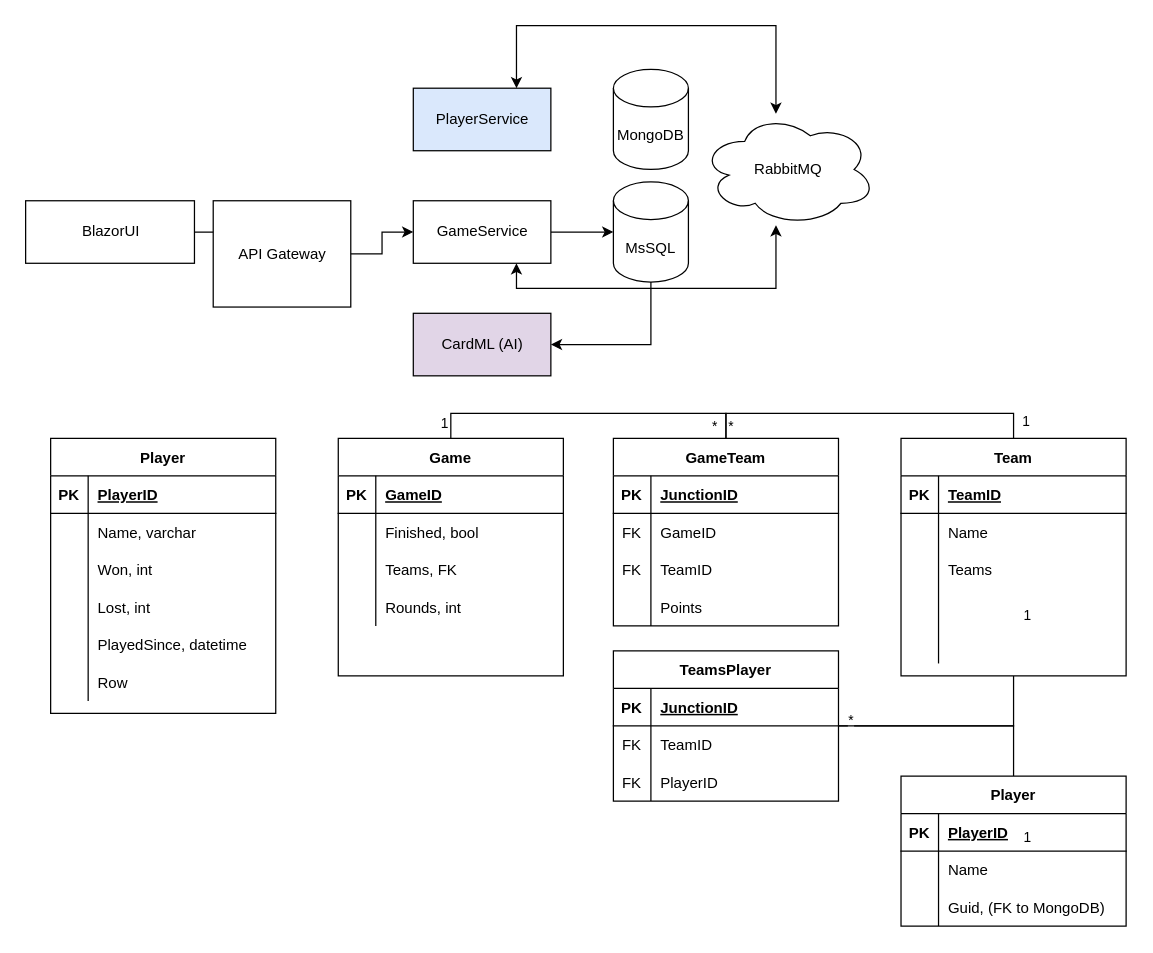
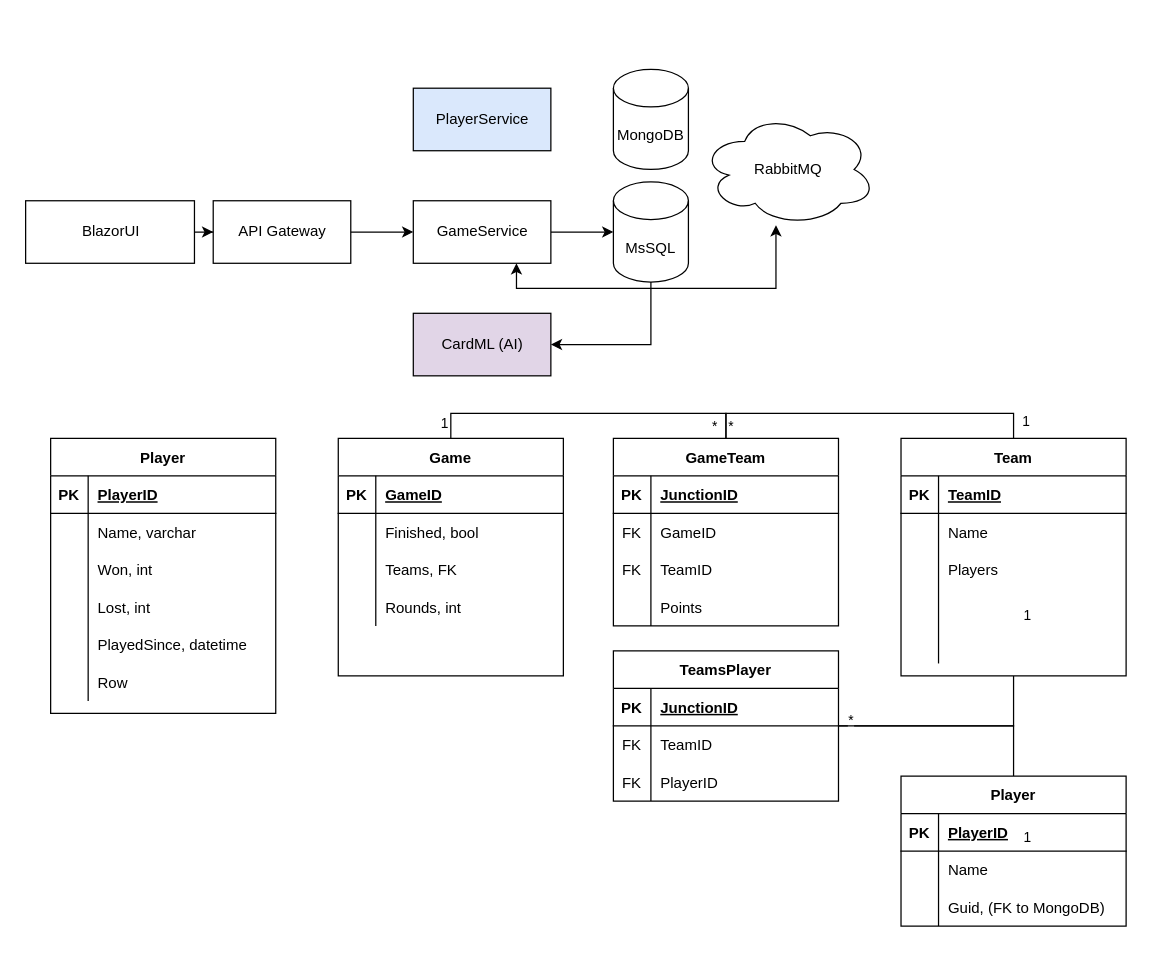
(659, 26) -> none
(282, 254) -> (282, 232)
(969, 570) -> (975, 570)
